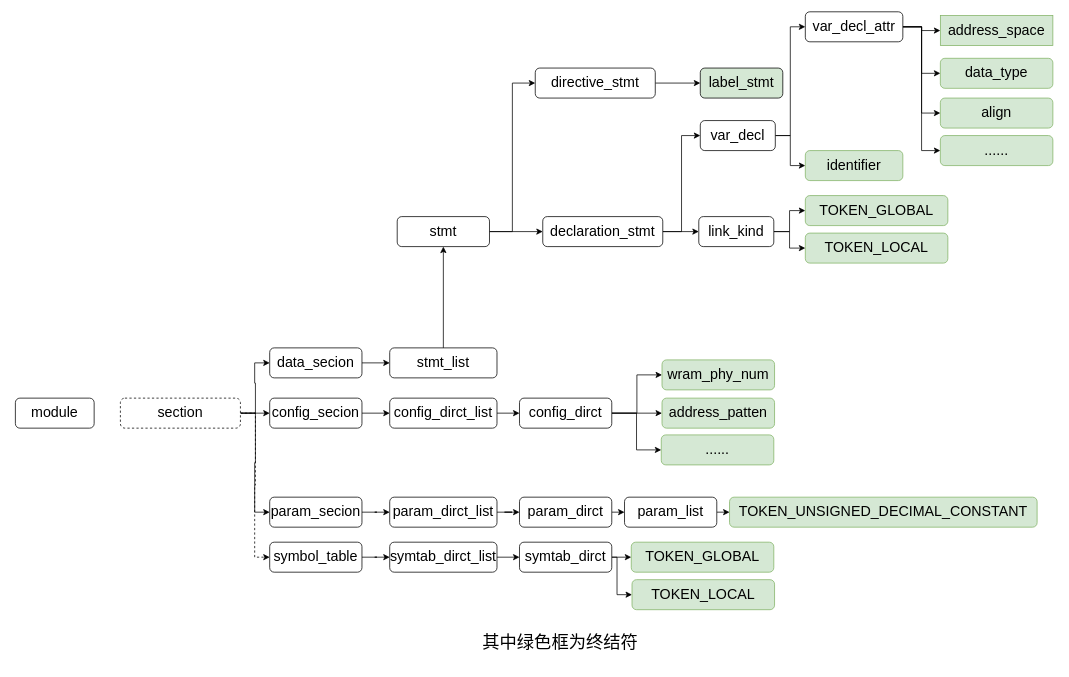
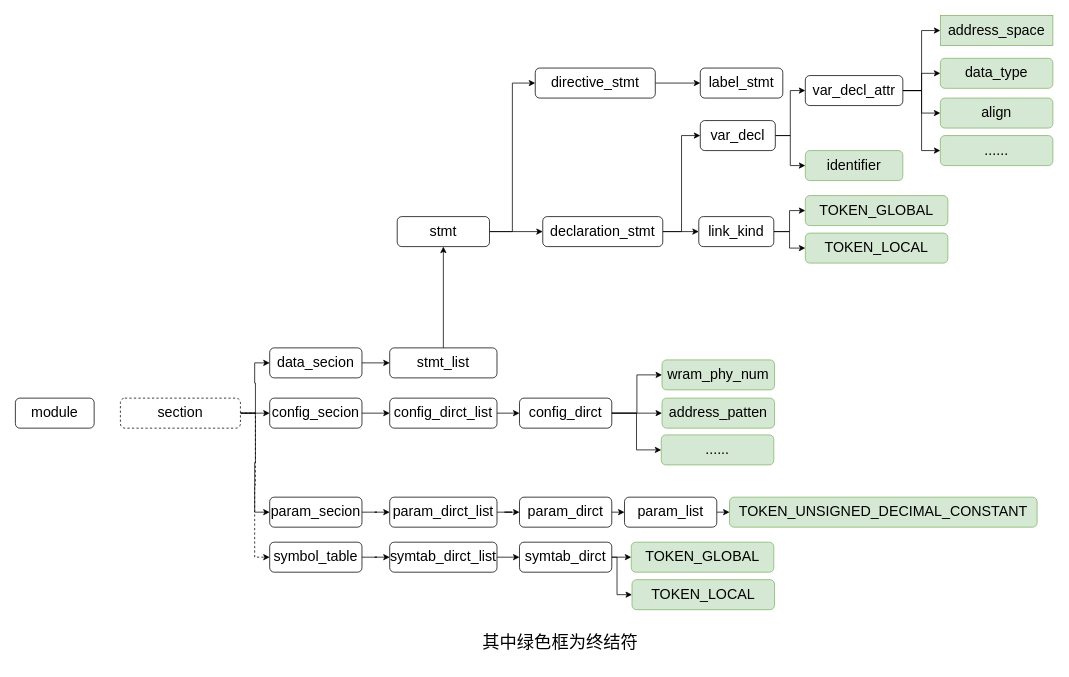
(854, 27) -> (854, 90)
(741, 83) -> (741, 83)
